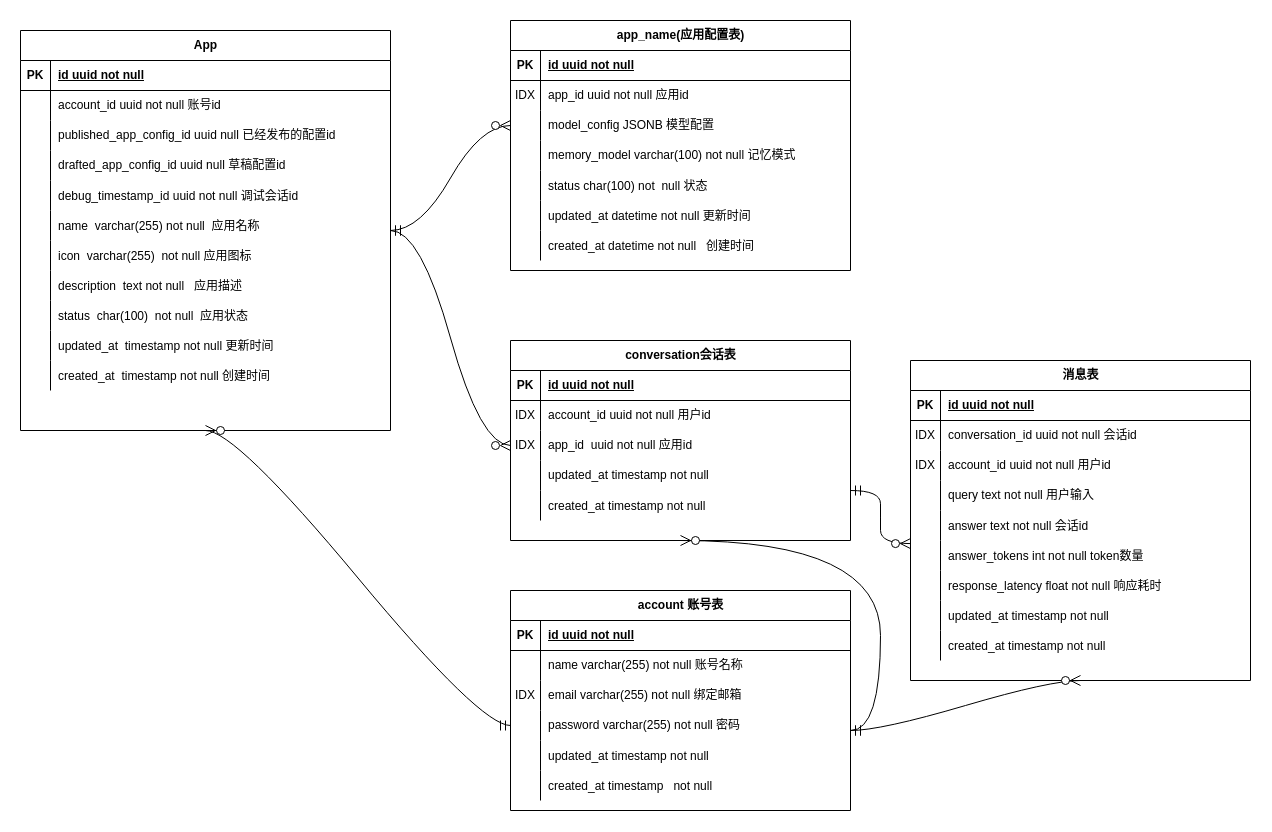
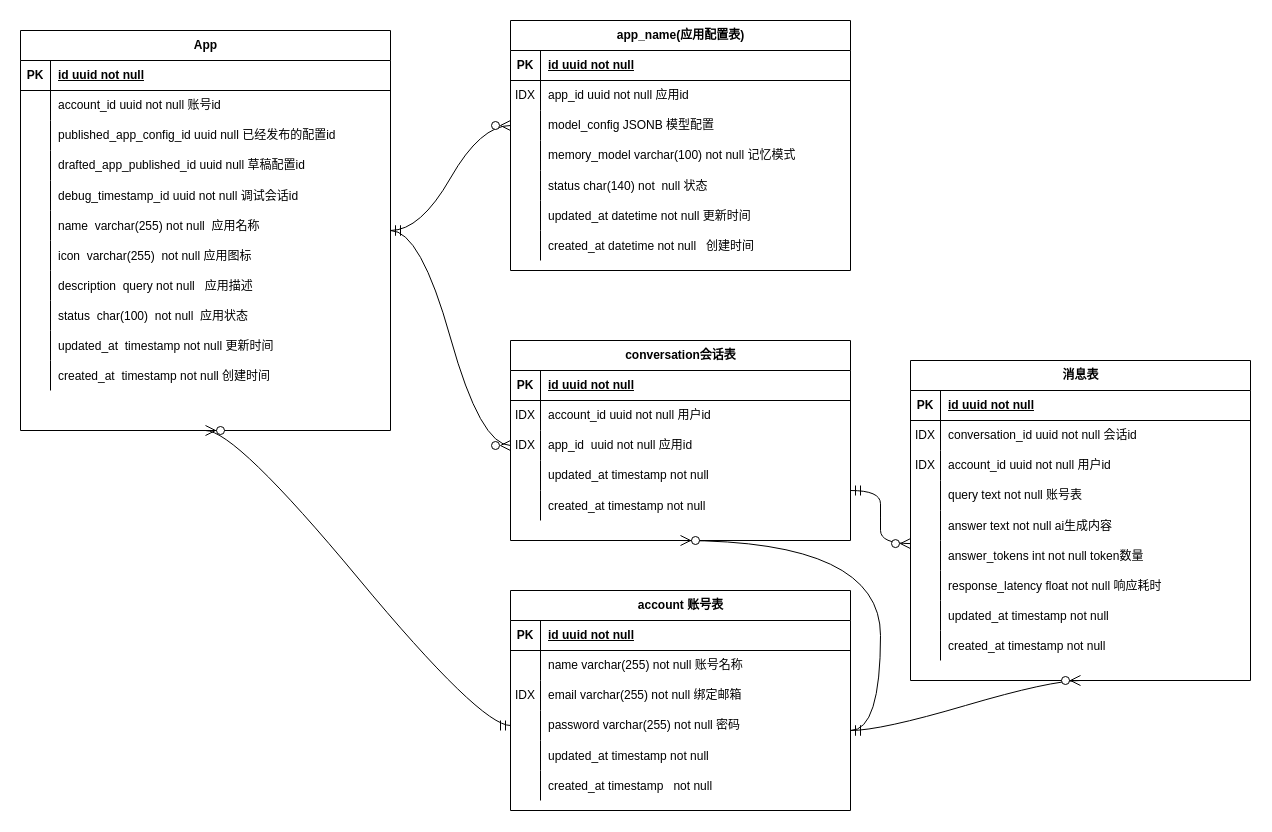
(183, 166) -> (191, 166)
(641, 186) -> (641, 186)
(167, 286) -> (170, 286)
(1030, 496) -> (1024, 496)
(1026, 526) -> (1038, 526)
